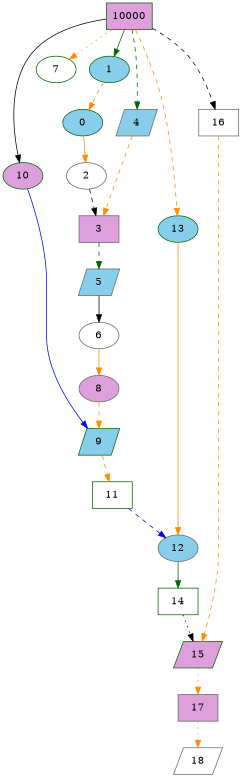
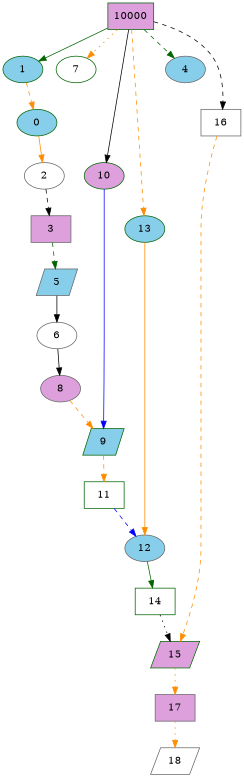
(137, 123) -> (185, 69)
(119, 172) -> none
(99, 358) -> (58, 358)
